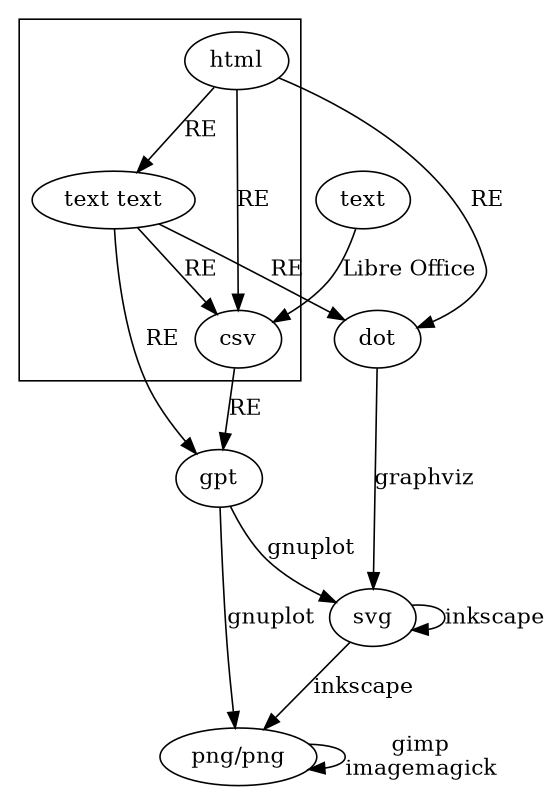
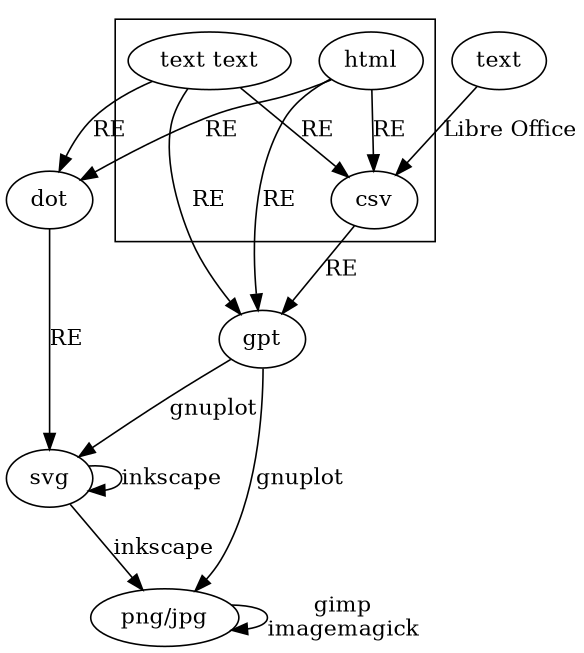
(181, 124) -> (263, 174)
(425, 478) -> (67, 339)
(238, 757) -> (165, 618)
